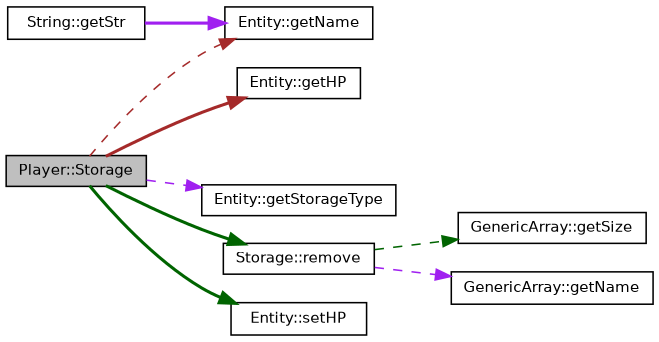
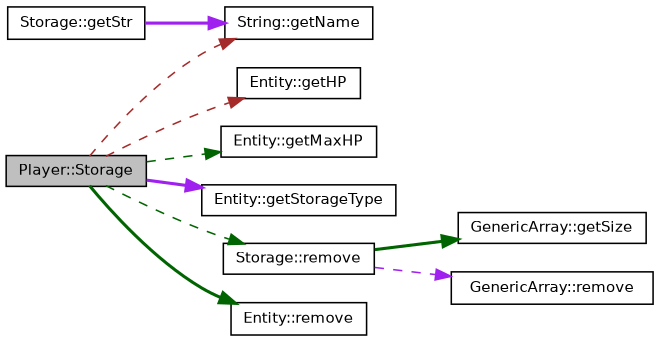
(76, 23) -> (76, 23)
(299, 23) -> (299, 23)
(166, 127) -> (166, 127)
none -> (299, 142)
(167, 183) -> (167, 183)
(166, 215) -> (166, 215)
(409, 245) -> (409, 245)
(552, 288) -> (552, 288)
(299, 319) -> (299, 319)
